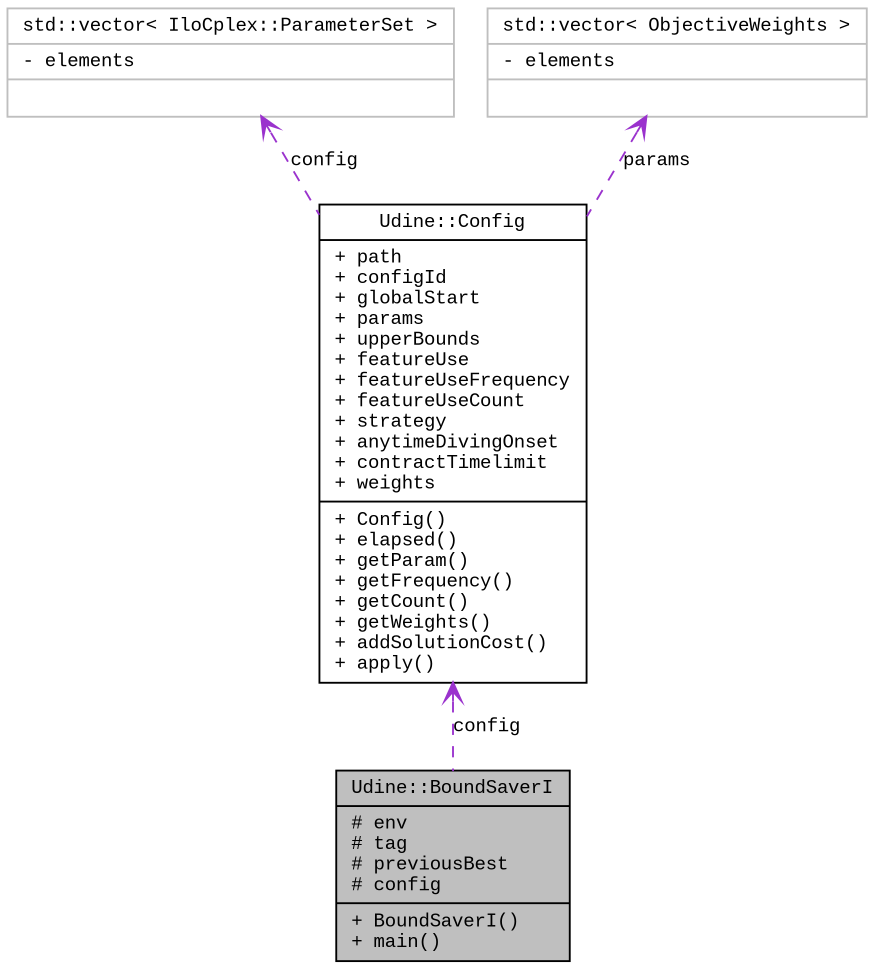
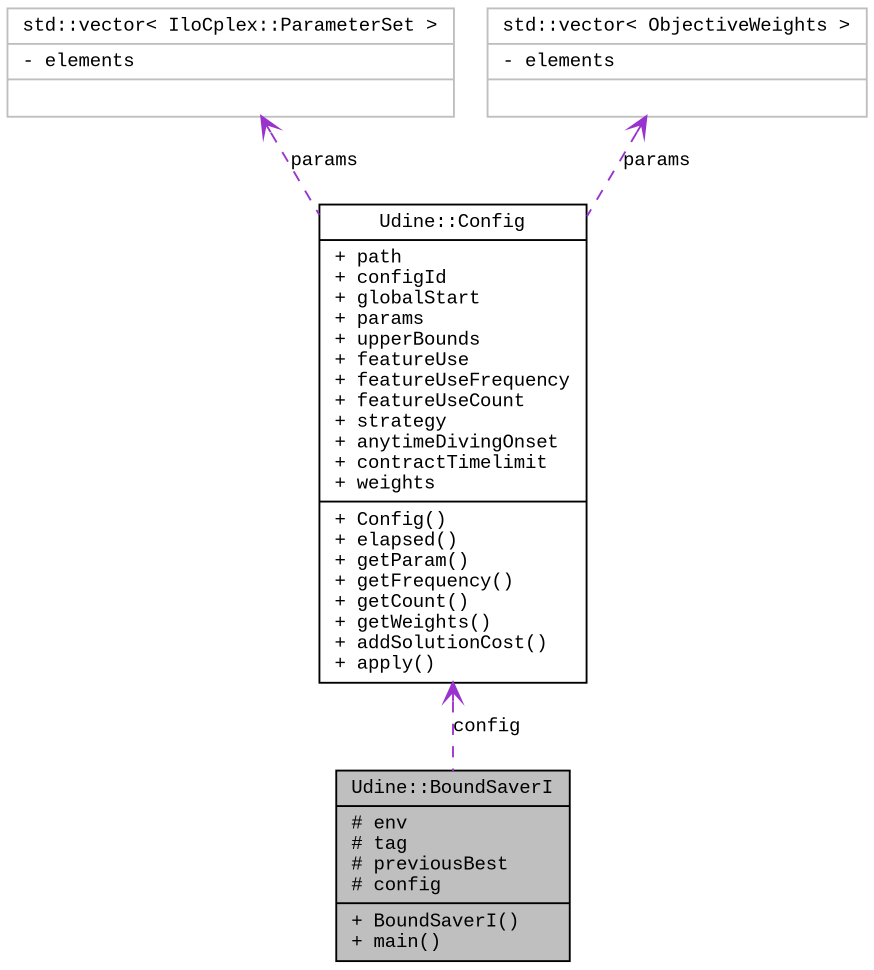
(325, 161) -> (325, 161)
